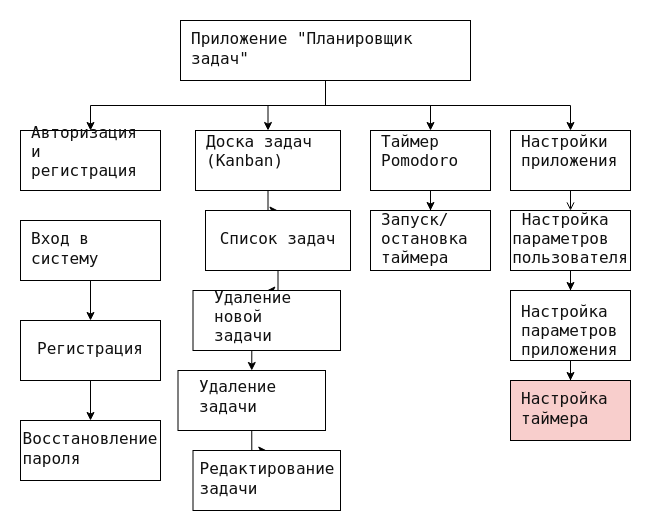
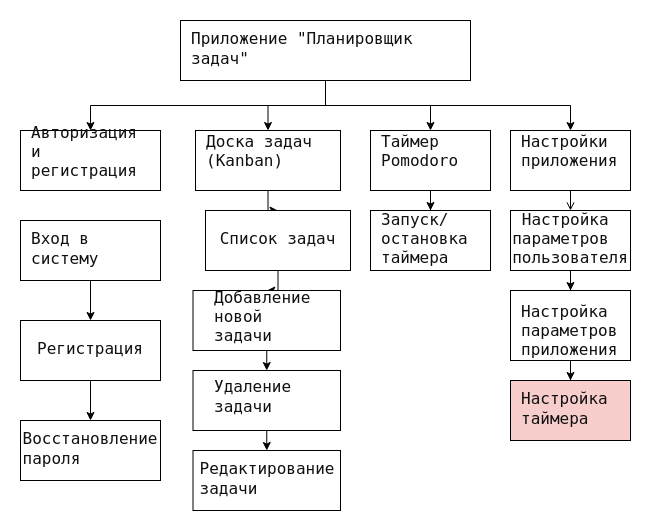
(268, 321) -> (268, 321)
(252, 401) -> (267, 401)
